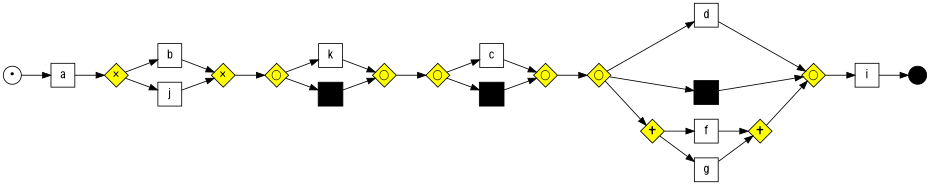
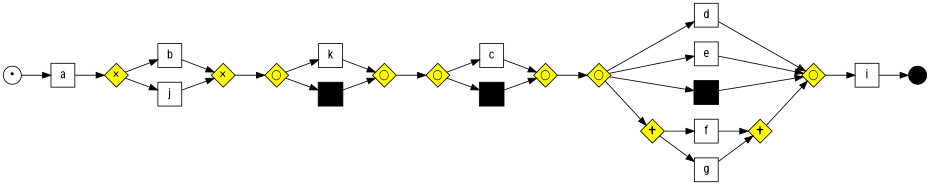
none -> (706, 54)
